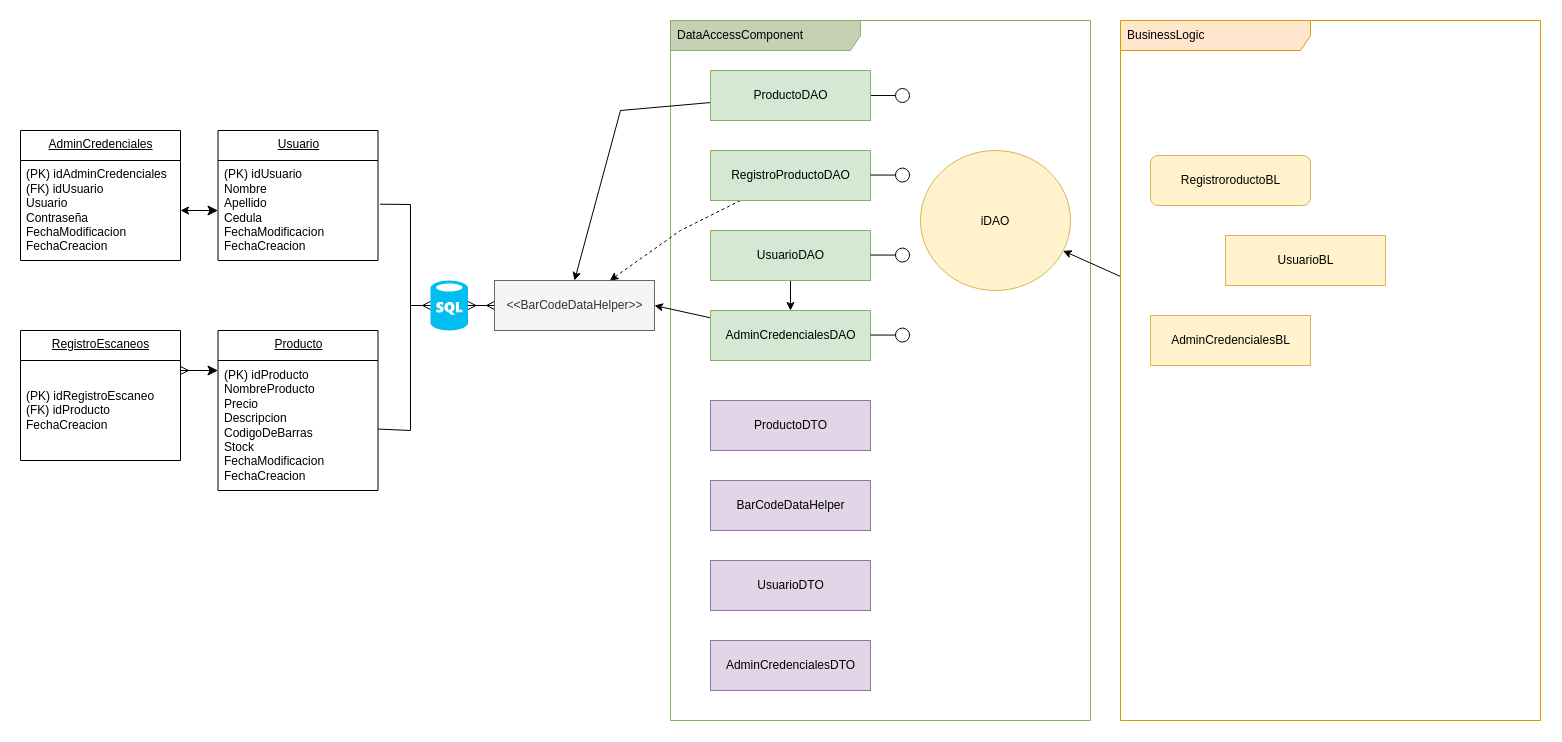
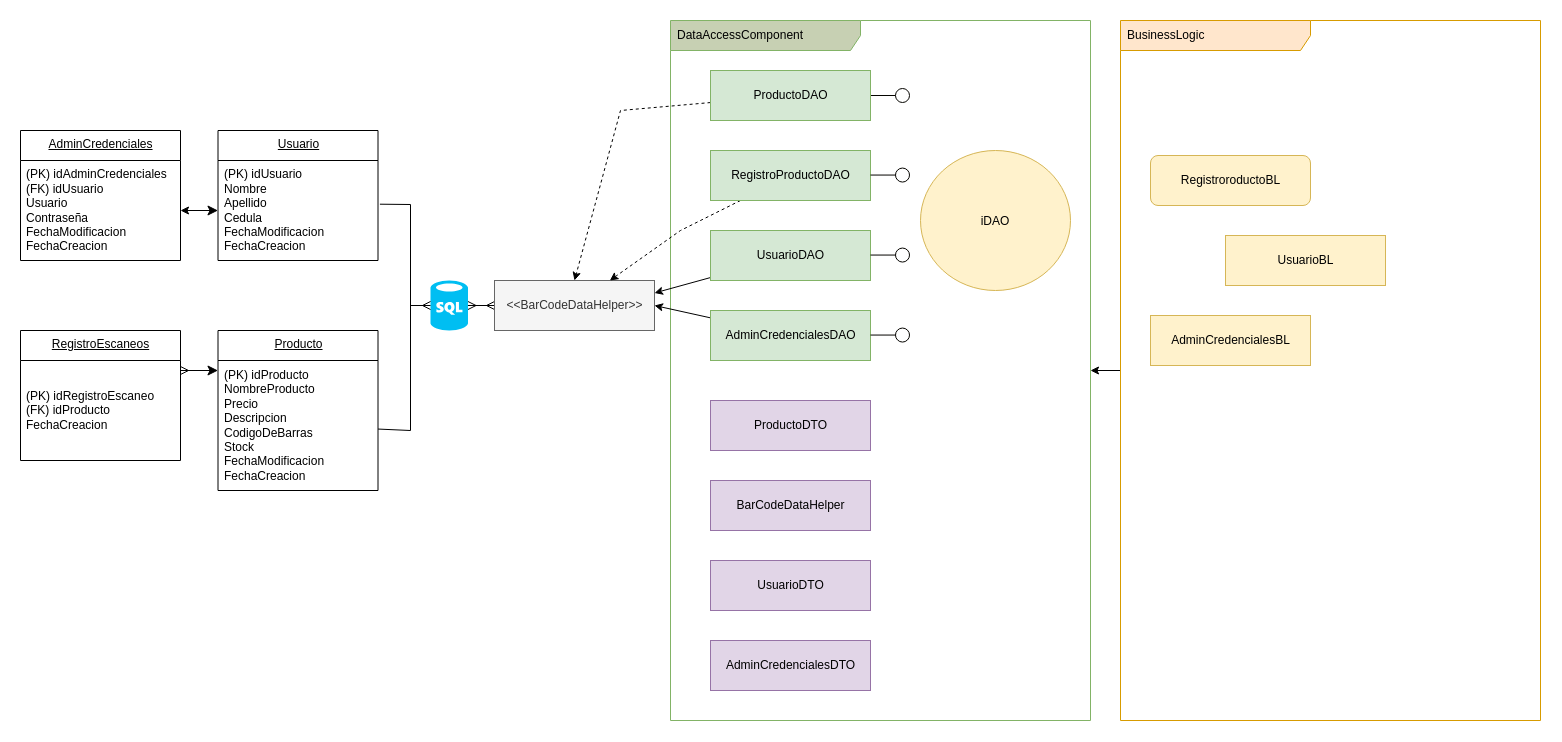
(610, 149) -> (610, 149)
(1094, 265) -> (1108, 371)
(791, 292) -> (686, 284)
